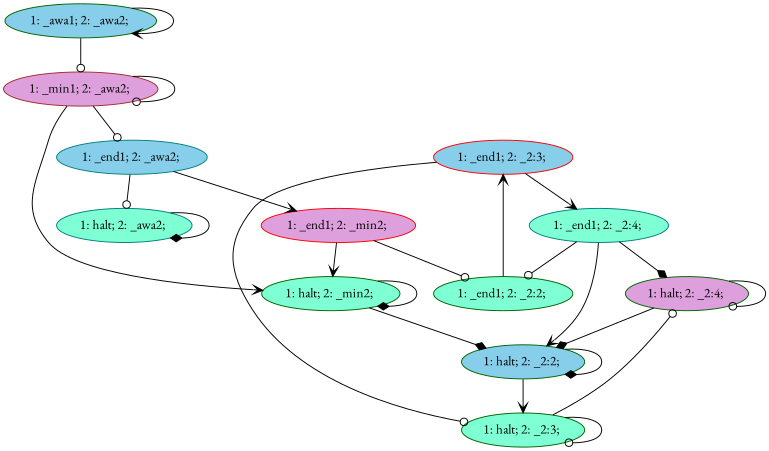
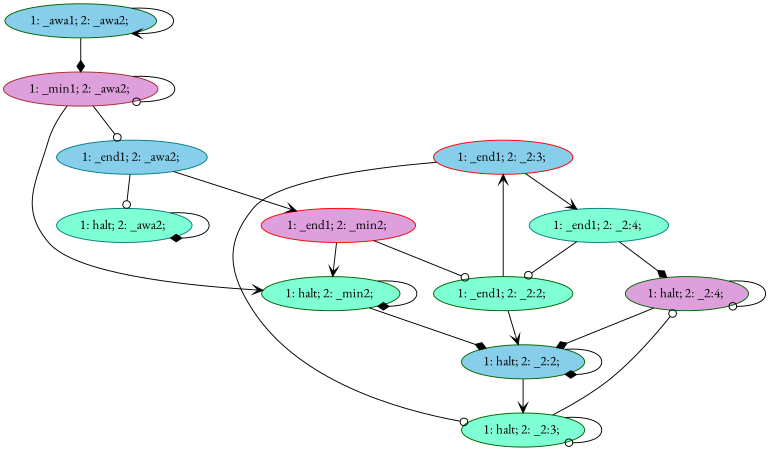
(81, 51) -> (81, 51)
(588, 297) -> (512, 323)
